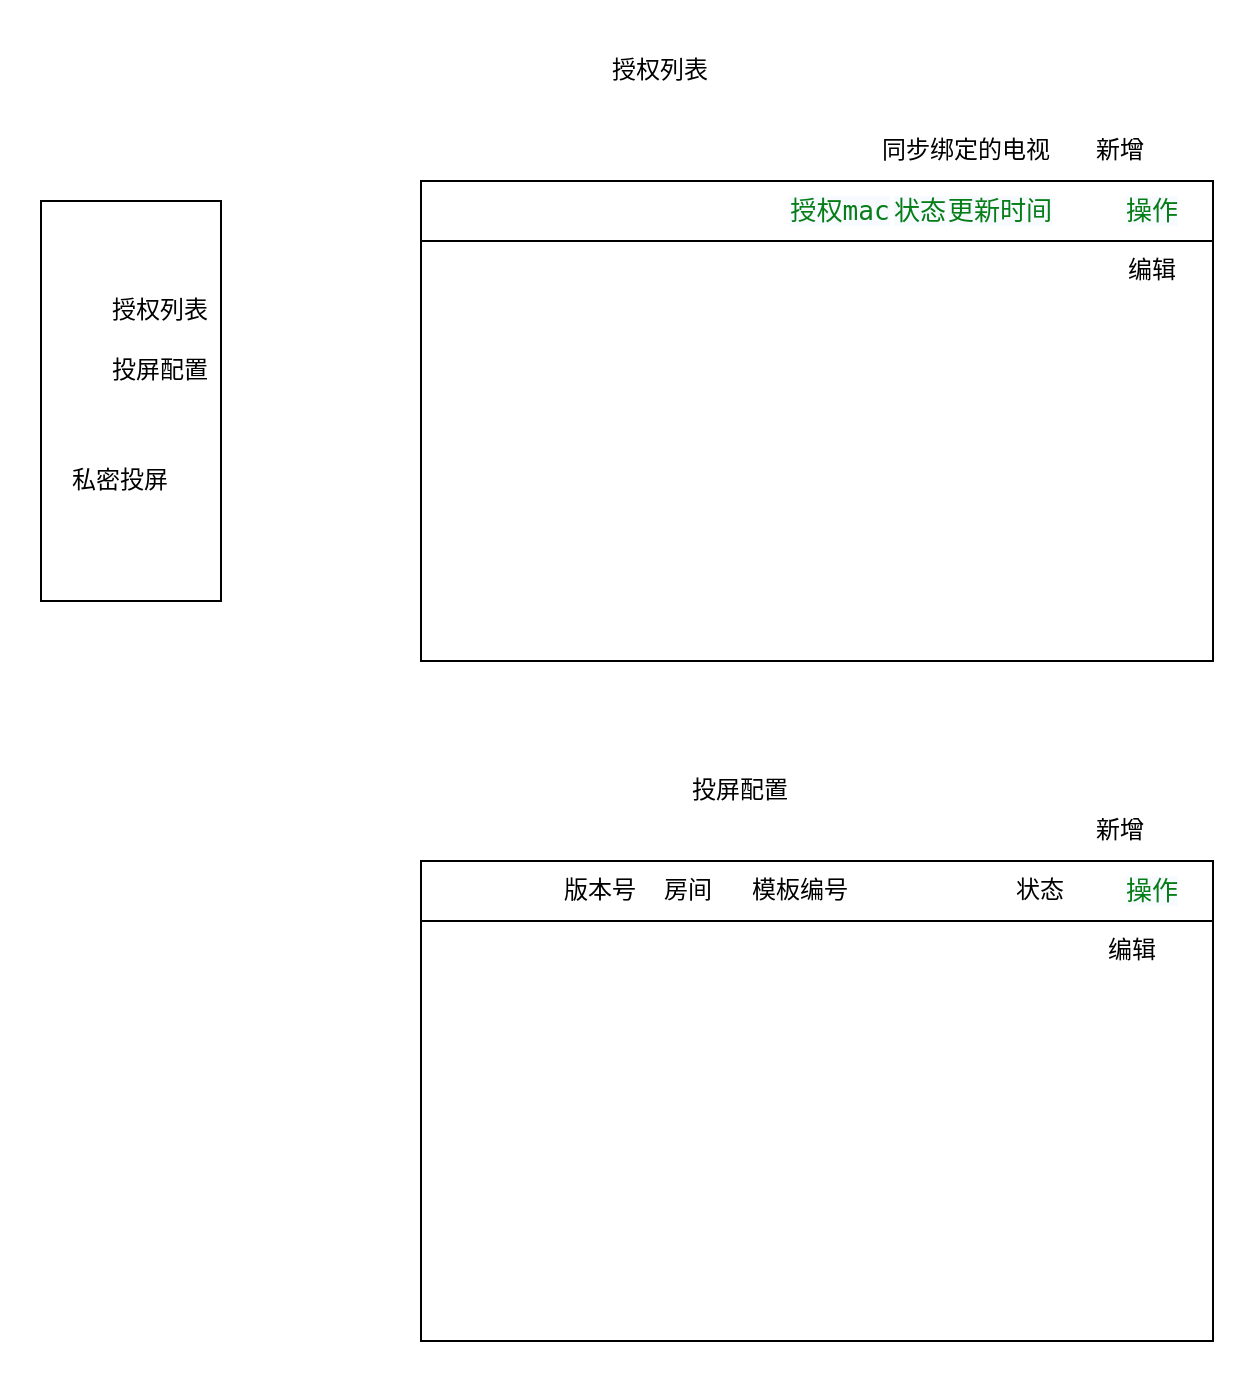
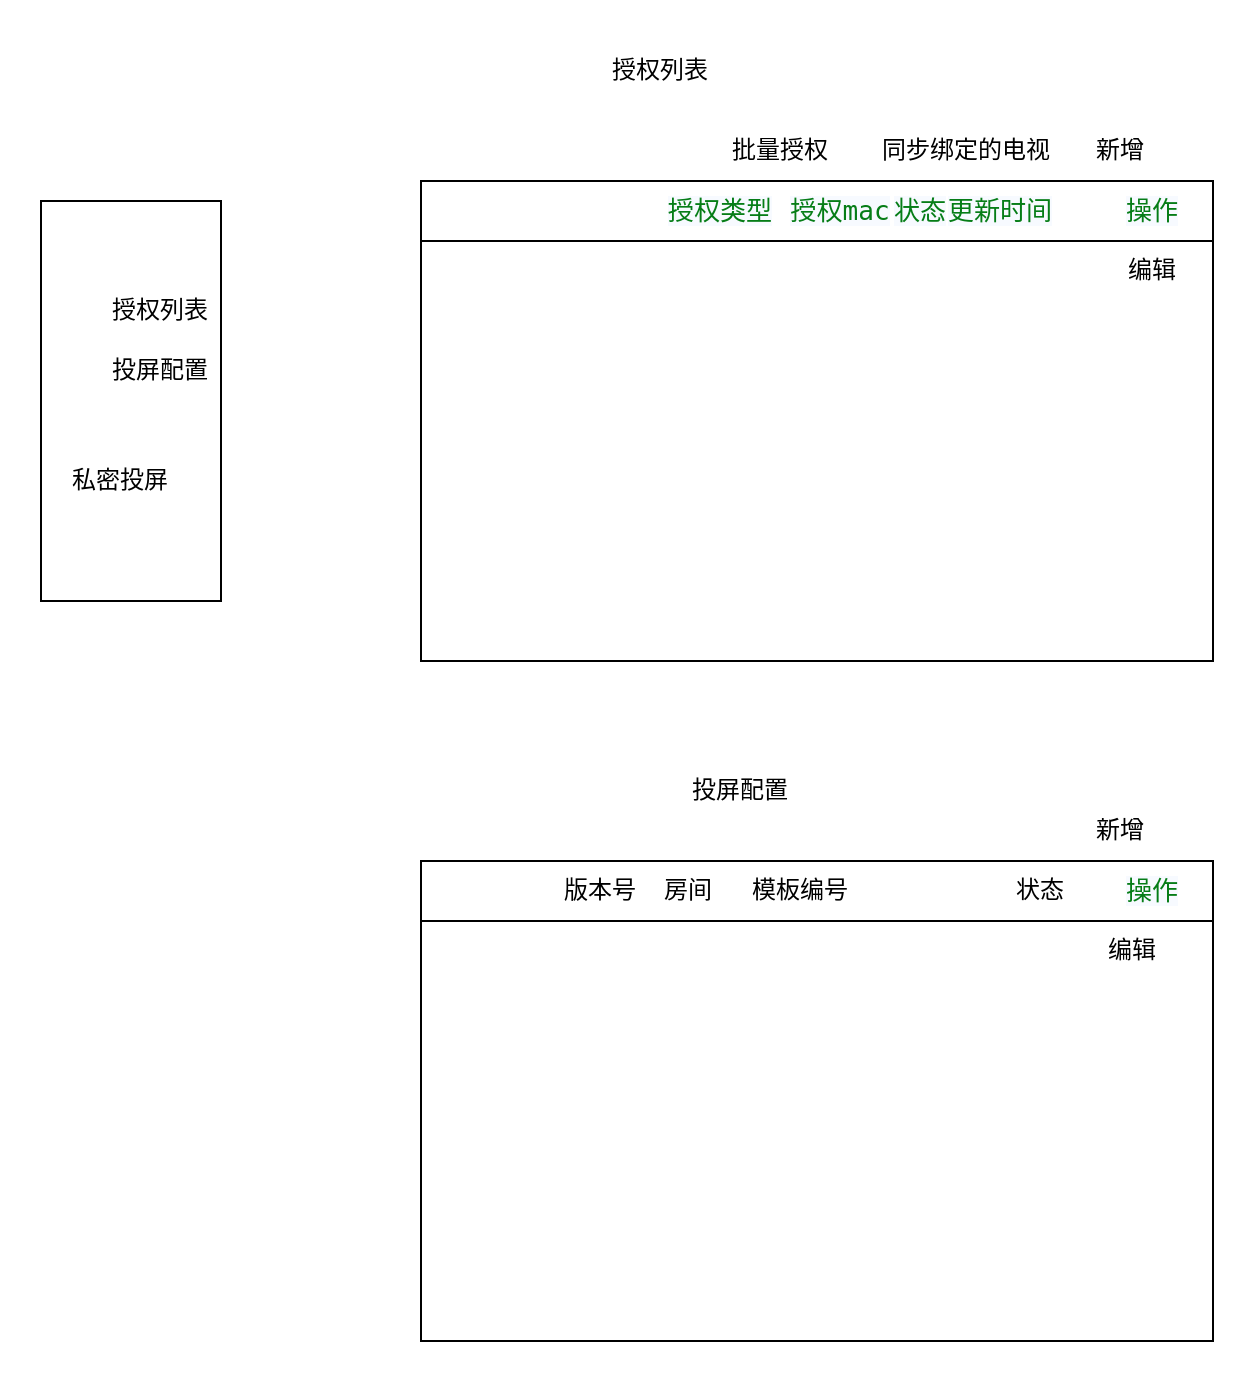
none -> (781, 151)
none -> (721, 211)
